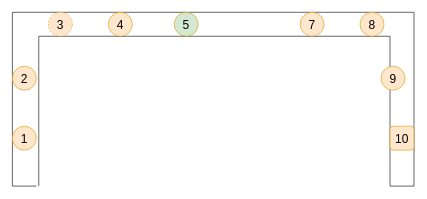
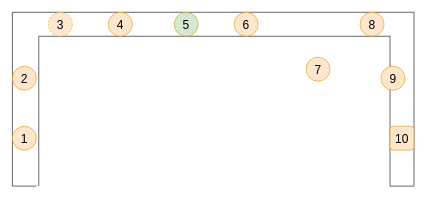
none -> (246, 24)
(312, 24) -> (318, 69)
